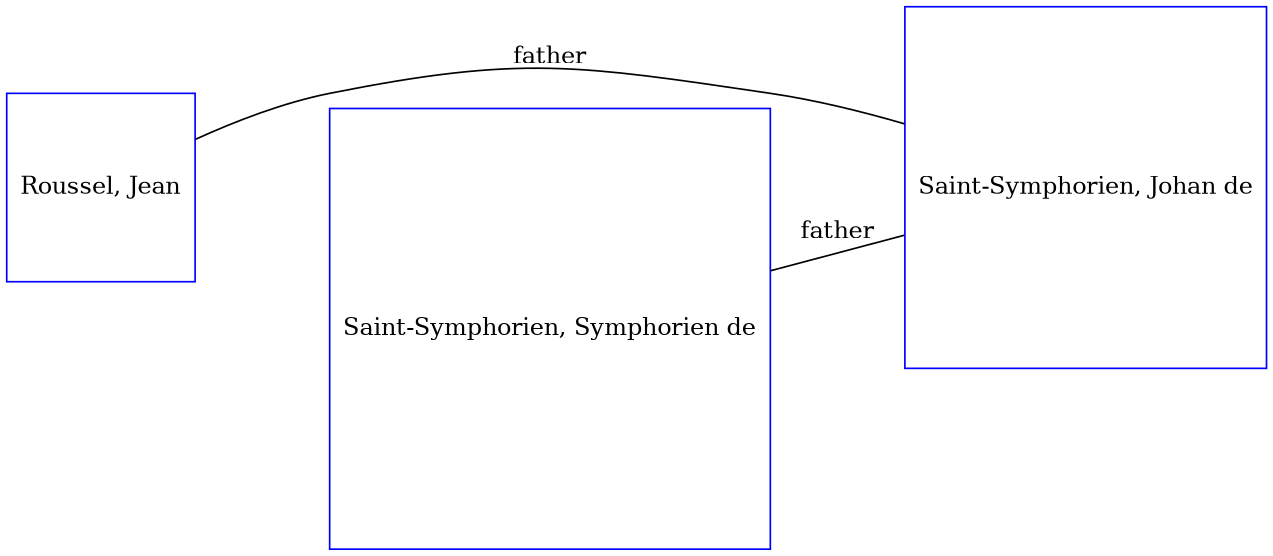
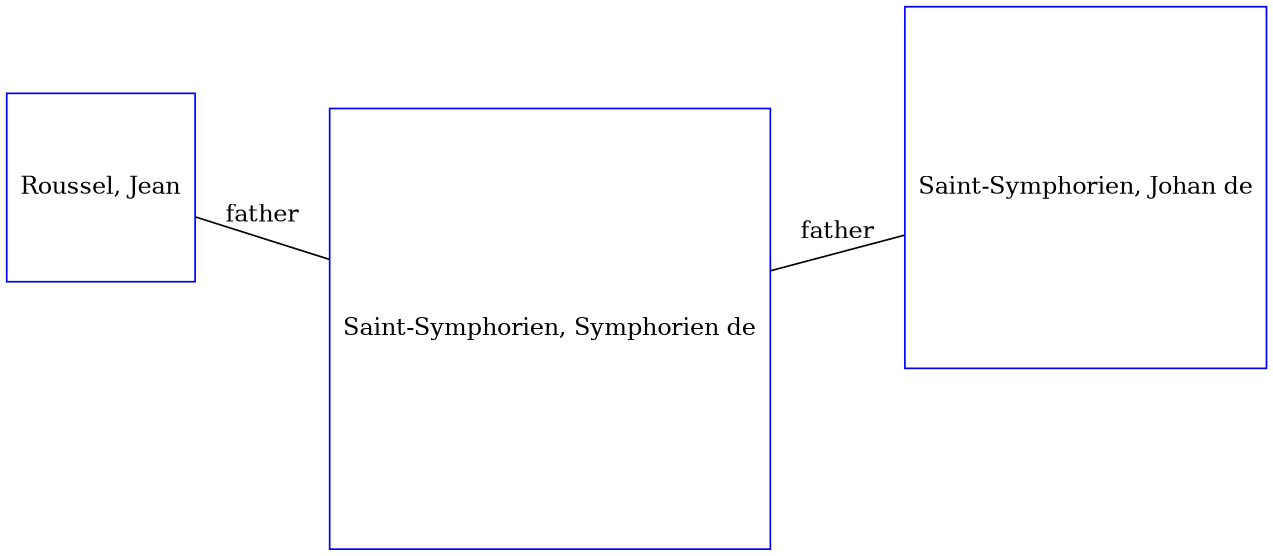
(548, 68) -> (262, 238)
